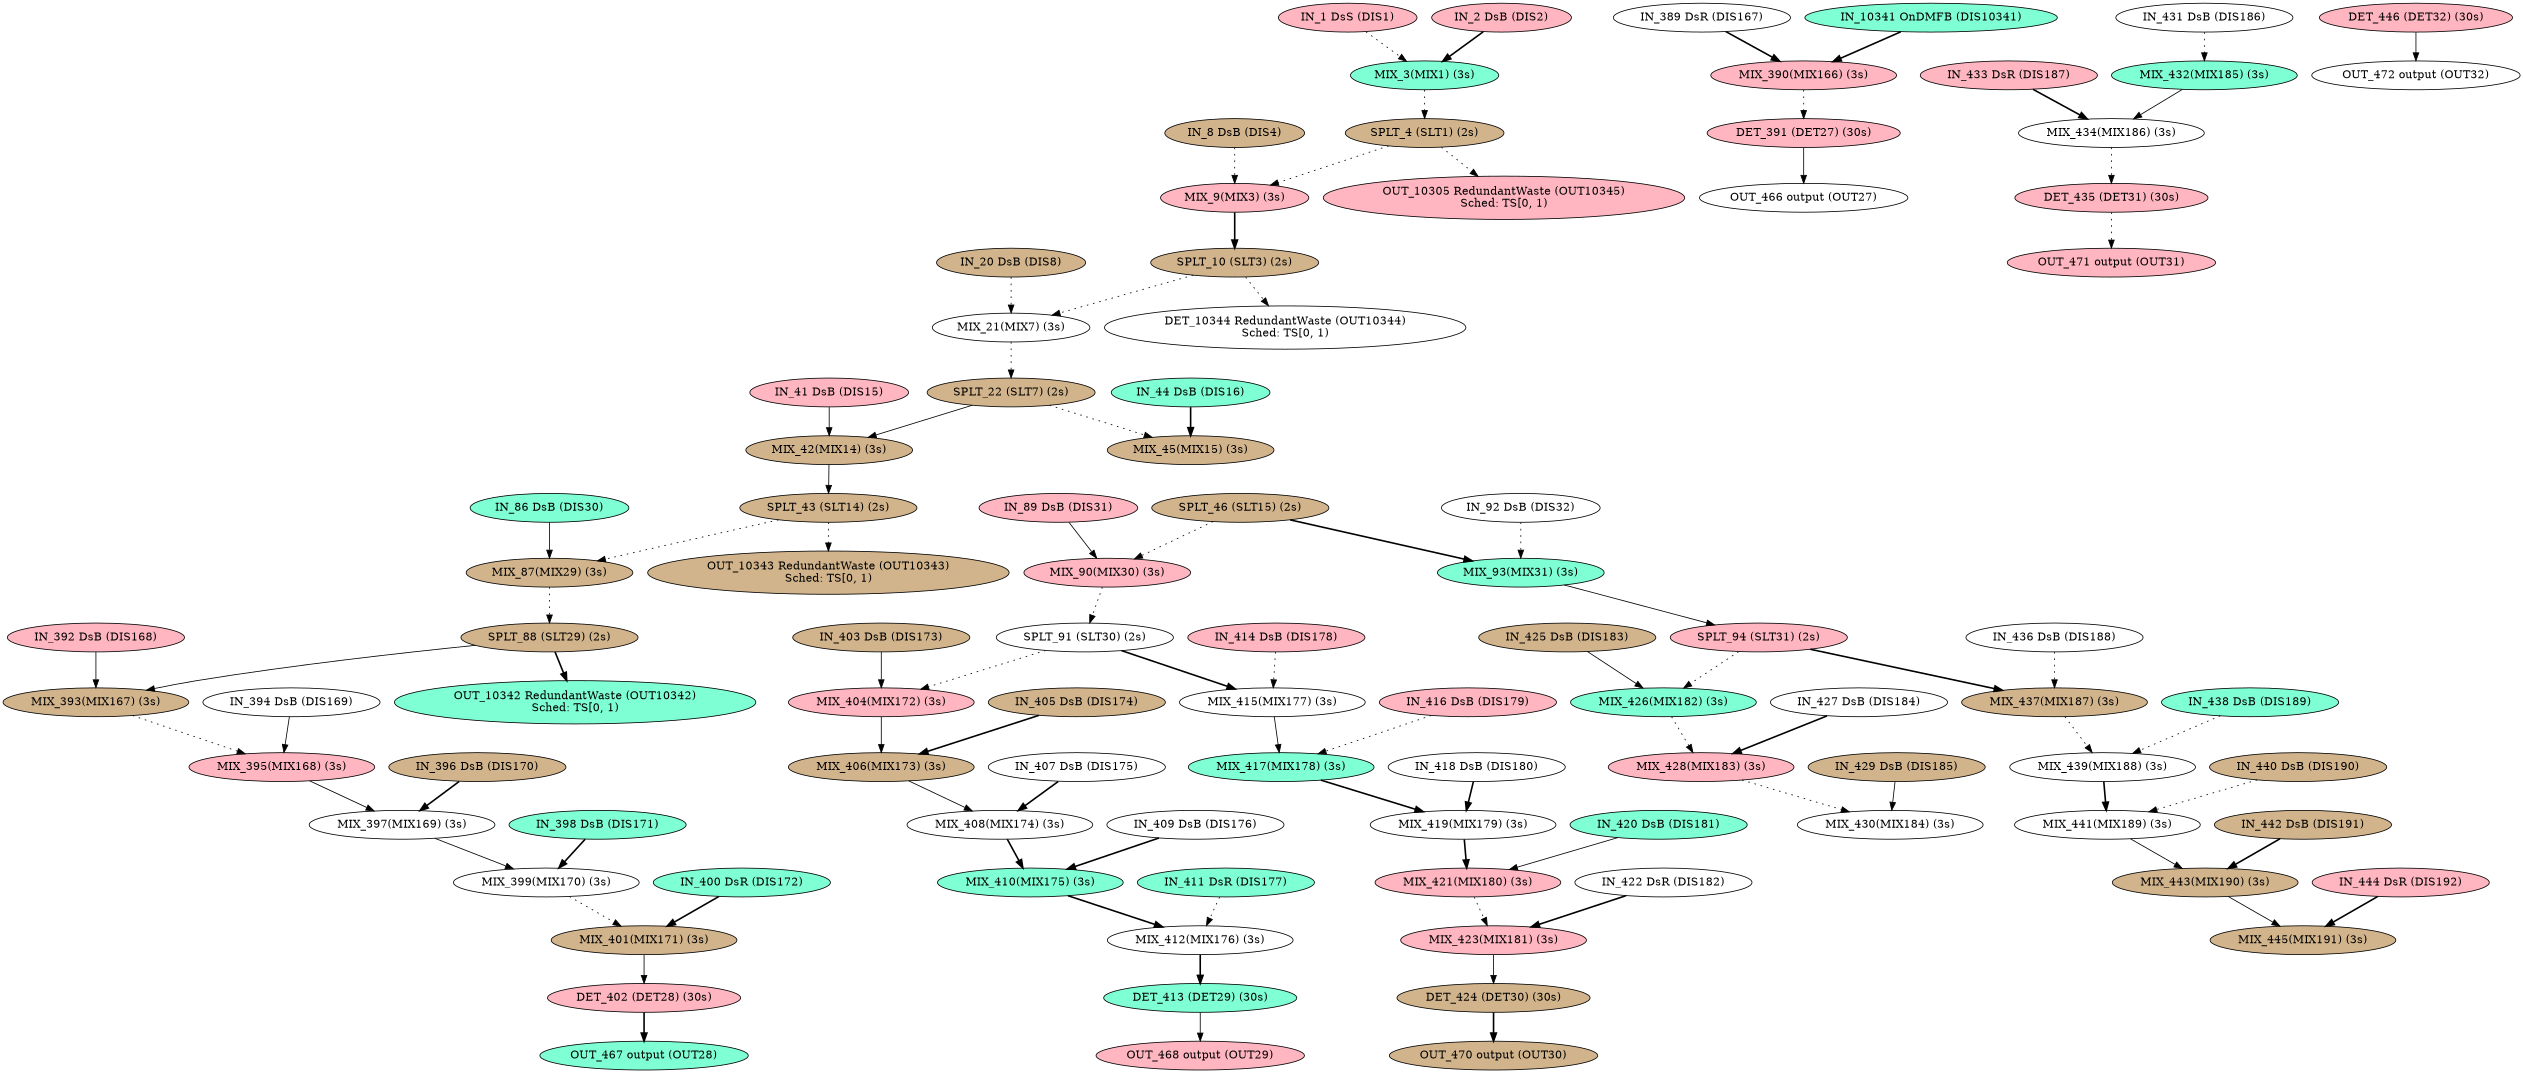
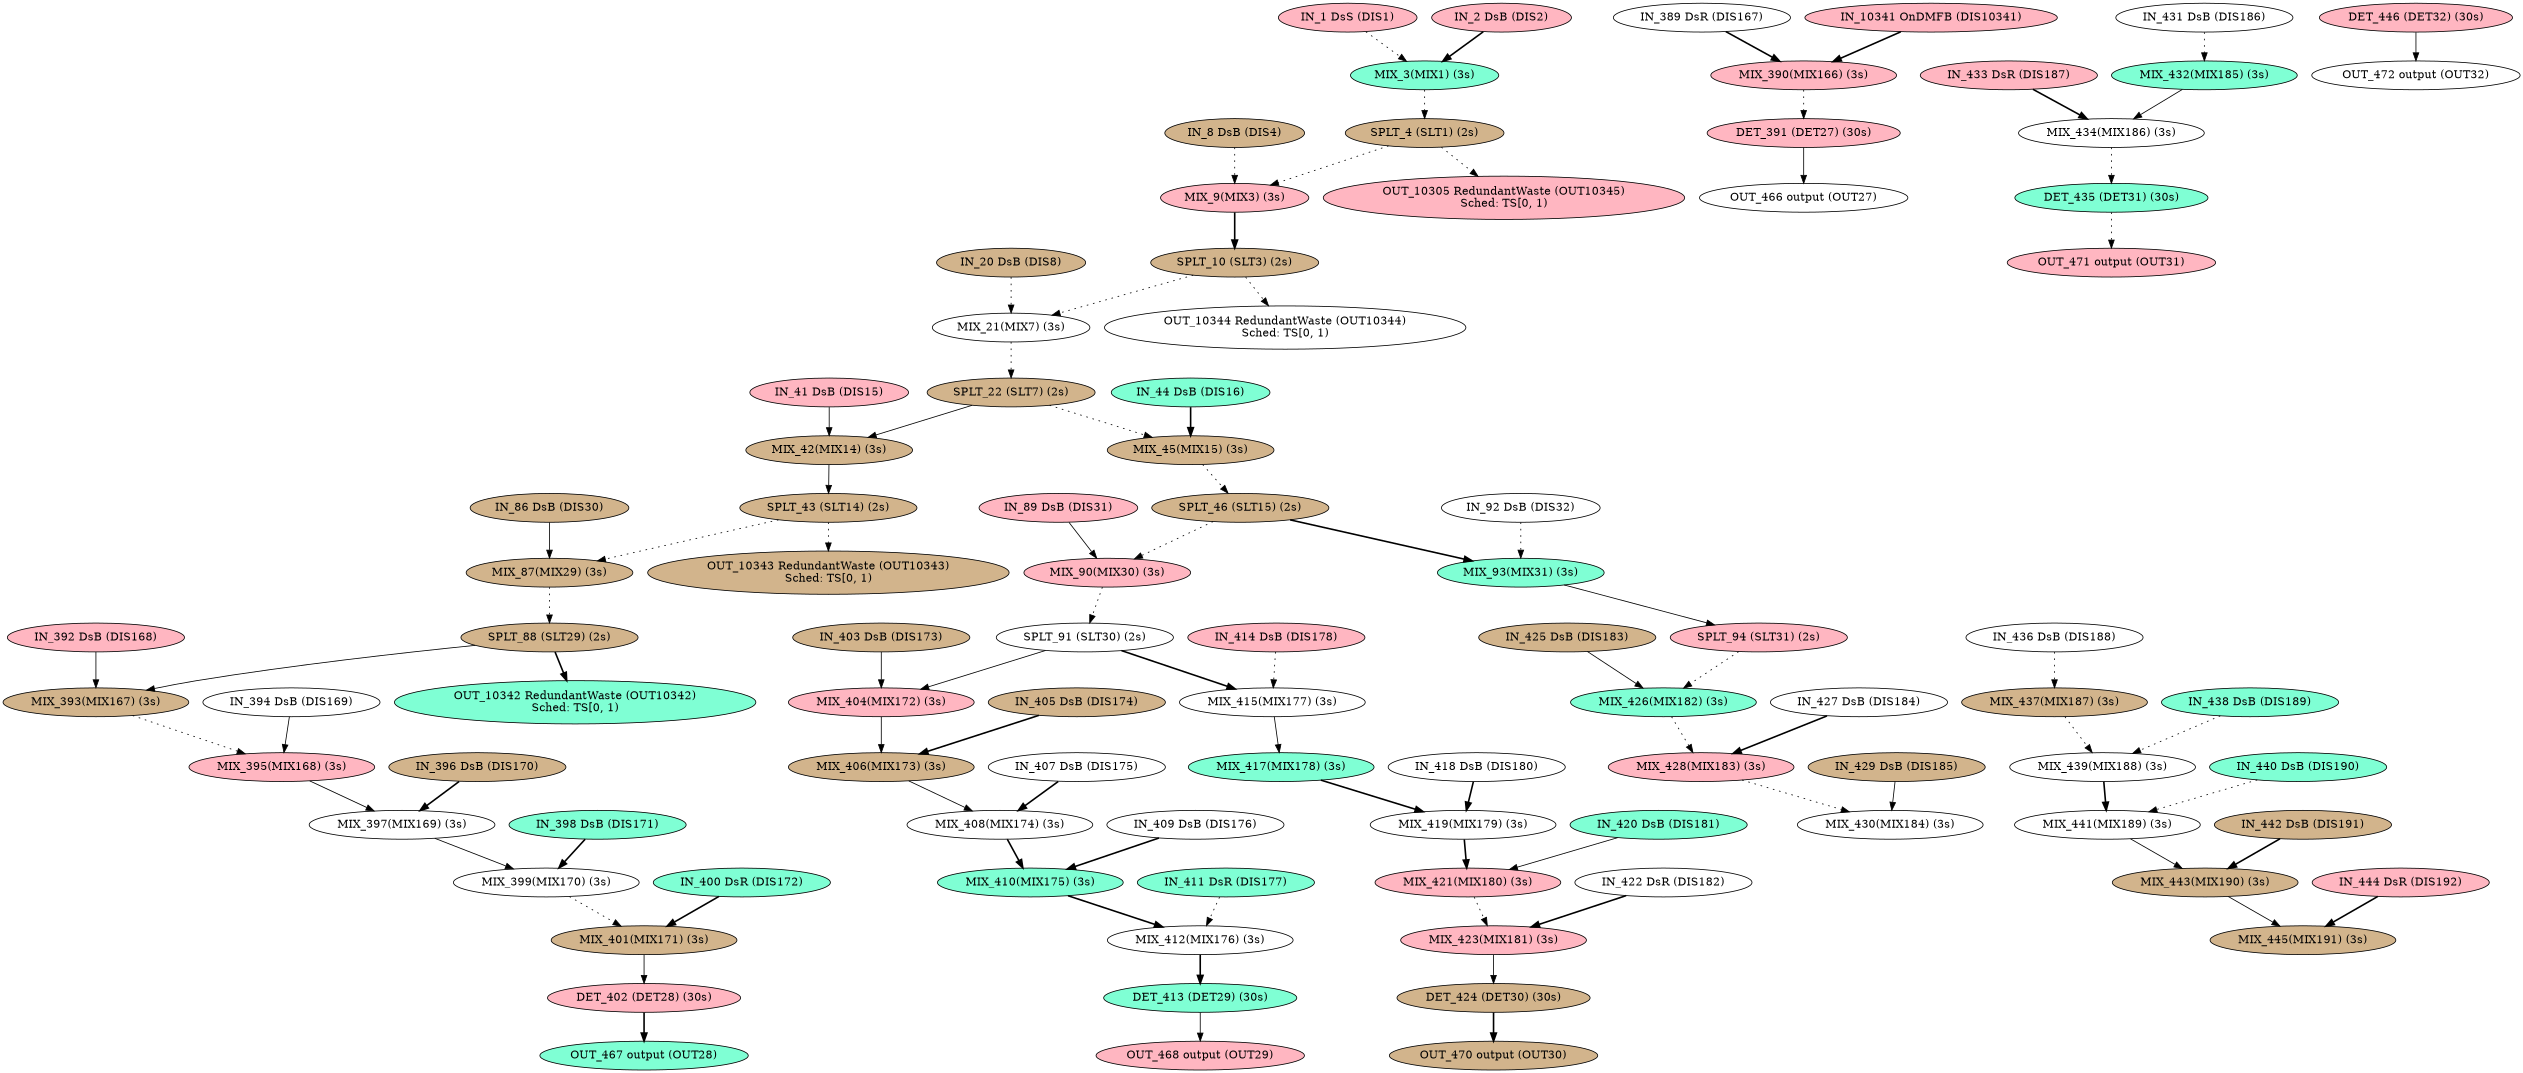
(1931, 18) -> (1931, 18)
(2111, 198) -> (2111, 198)
(1285, 328) -> (1285, 328)
none -> (1213, 476)
(550, 508) -> (550, 508)
(987, 669) -> (987, 669)
(1902, 669) -> none
(1468, 702) -> none
(2298, 767) -> (2298, 767)
